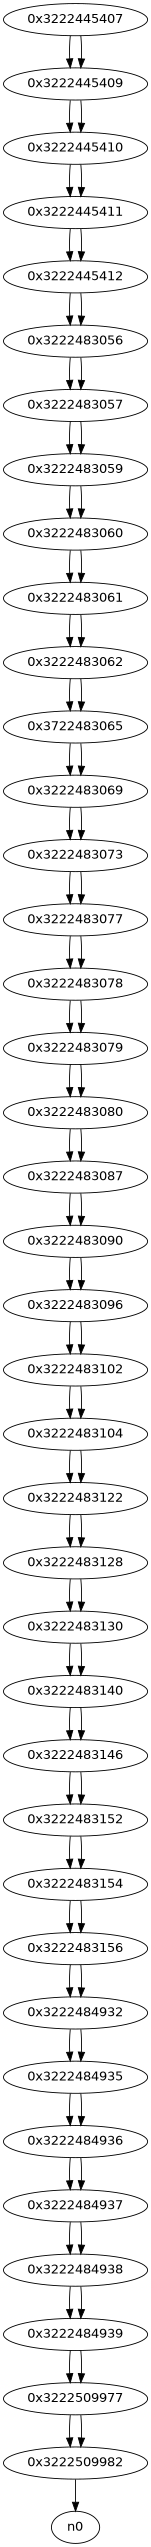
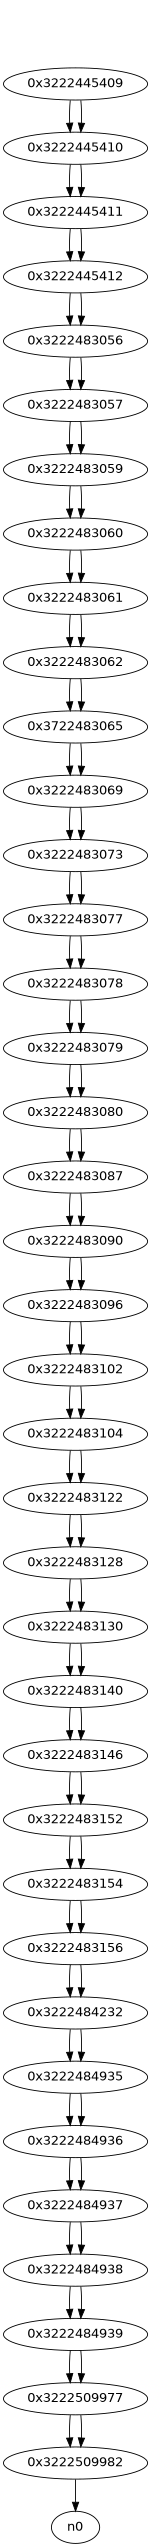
(76, 20) -> none
(76, 2013) -> (76, 2013)
